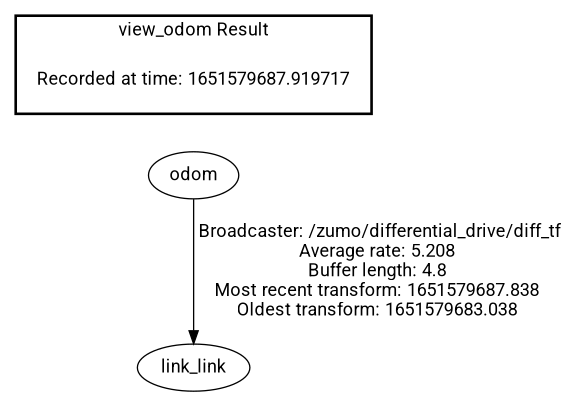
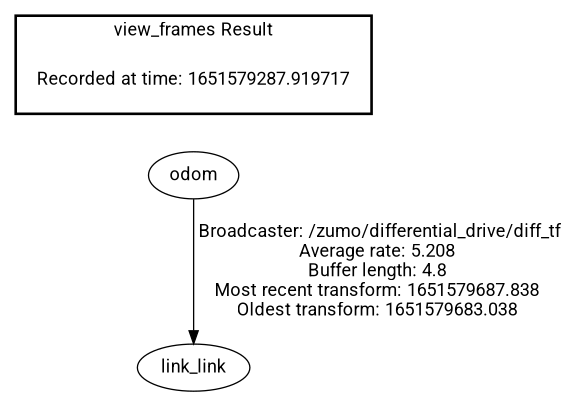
(194, 31) -> (194, 31)
(194, 80) -> (194, 80)
